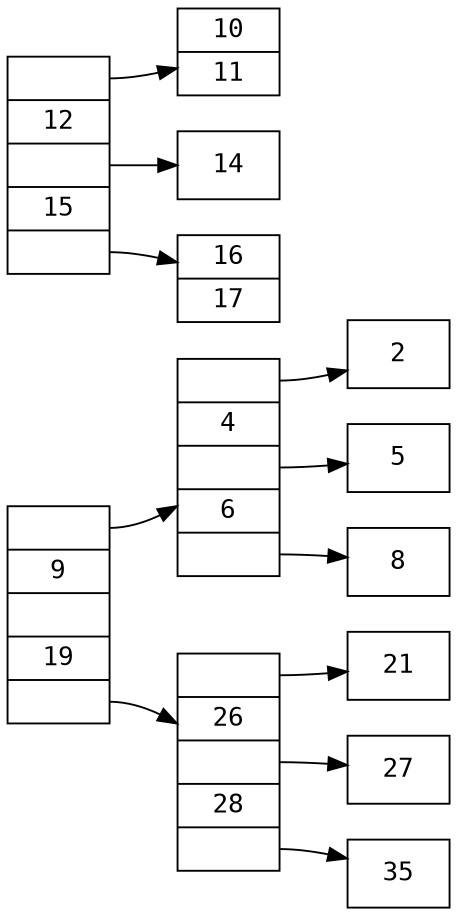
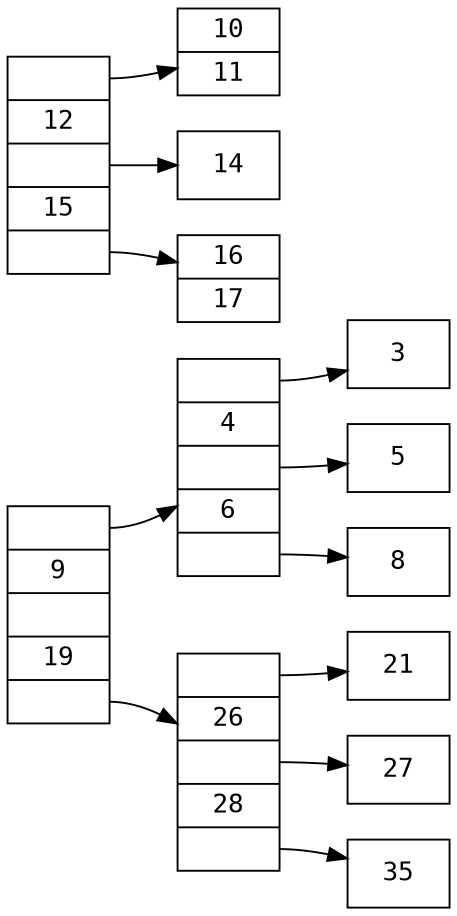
(399, 354) -> (399, 354)
